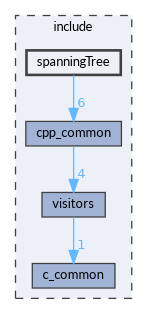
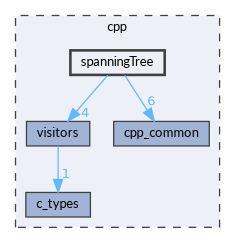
(74, 28) -> (118, 28)
(74, 163) -> (92, 93)
(74, 276) -> (58, 205)
